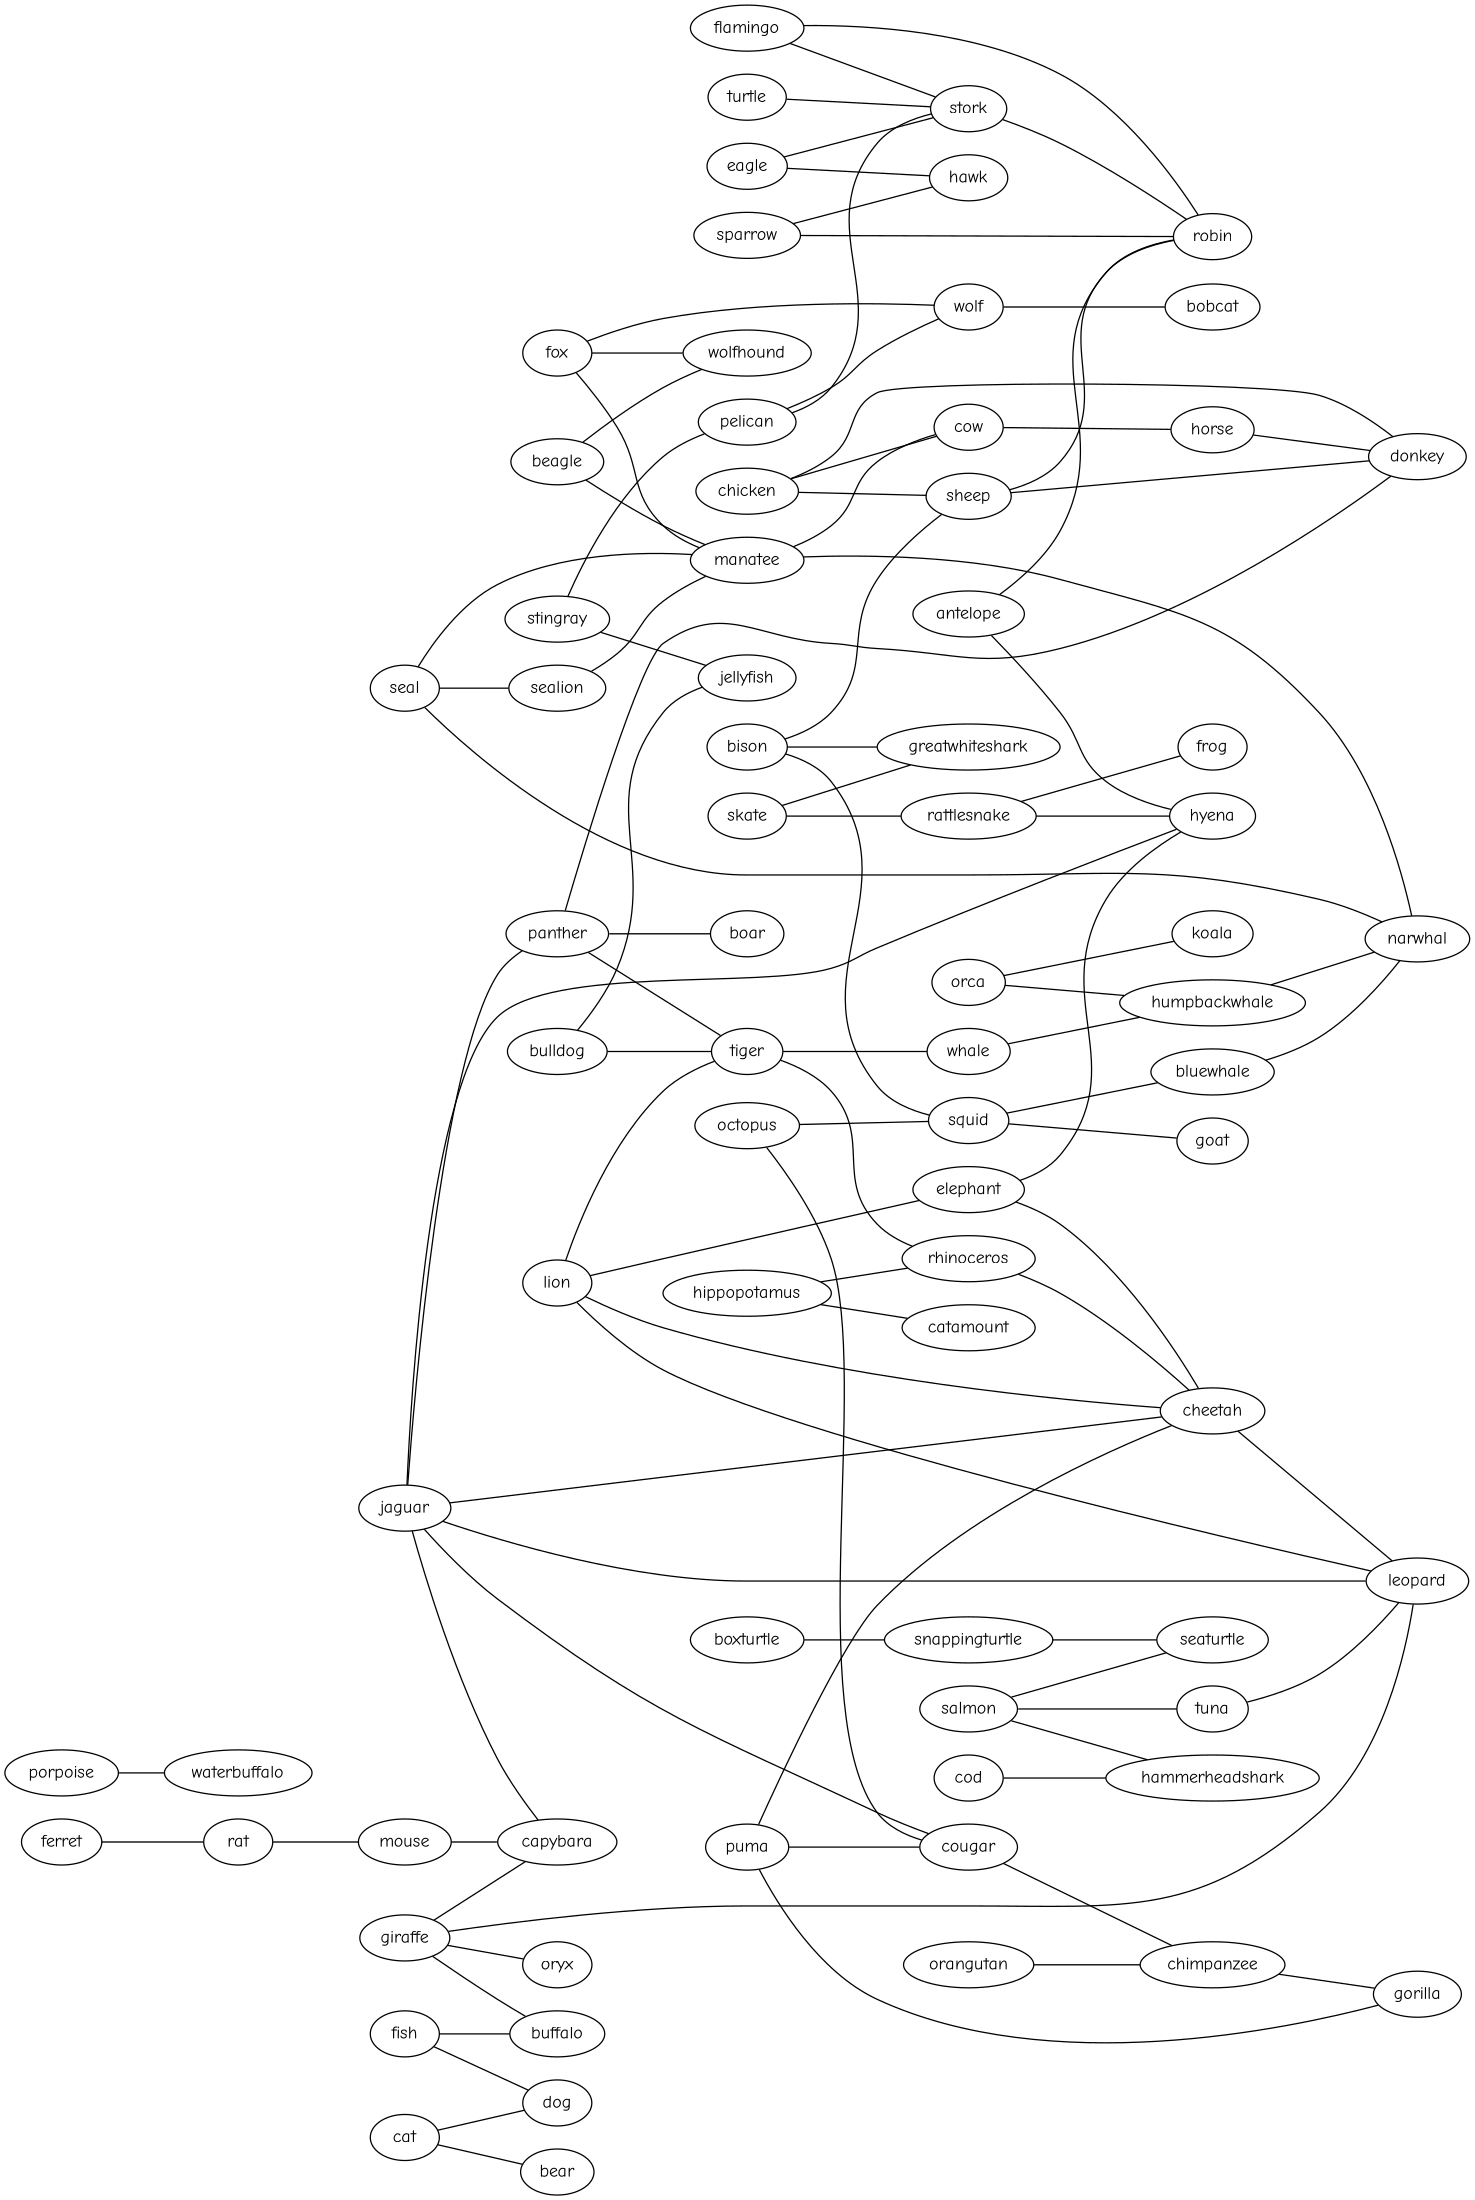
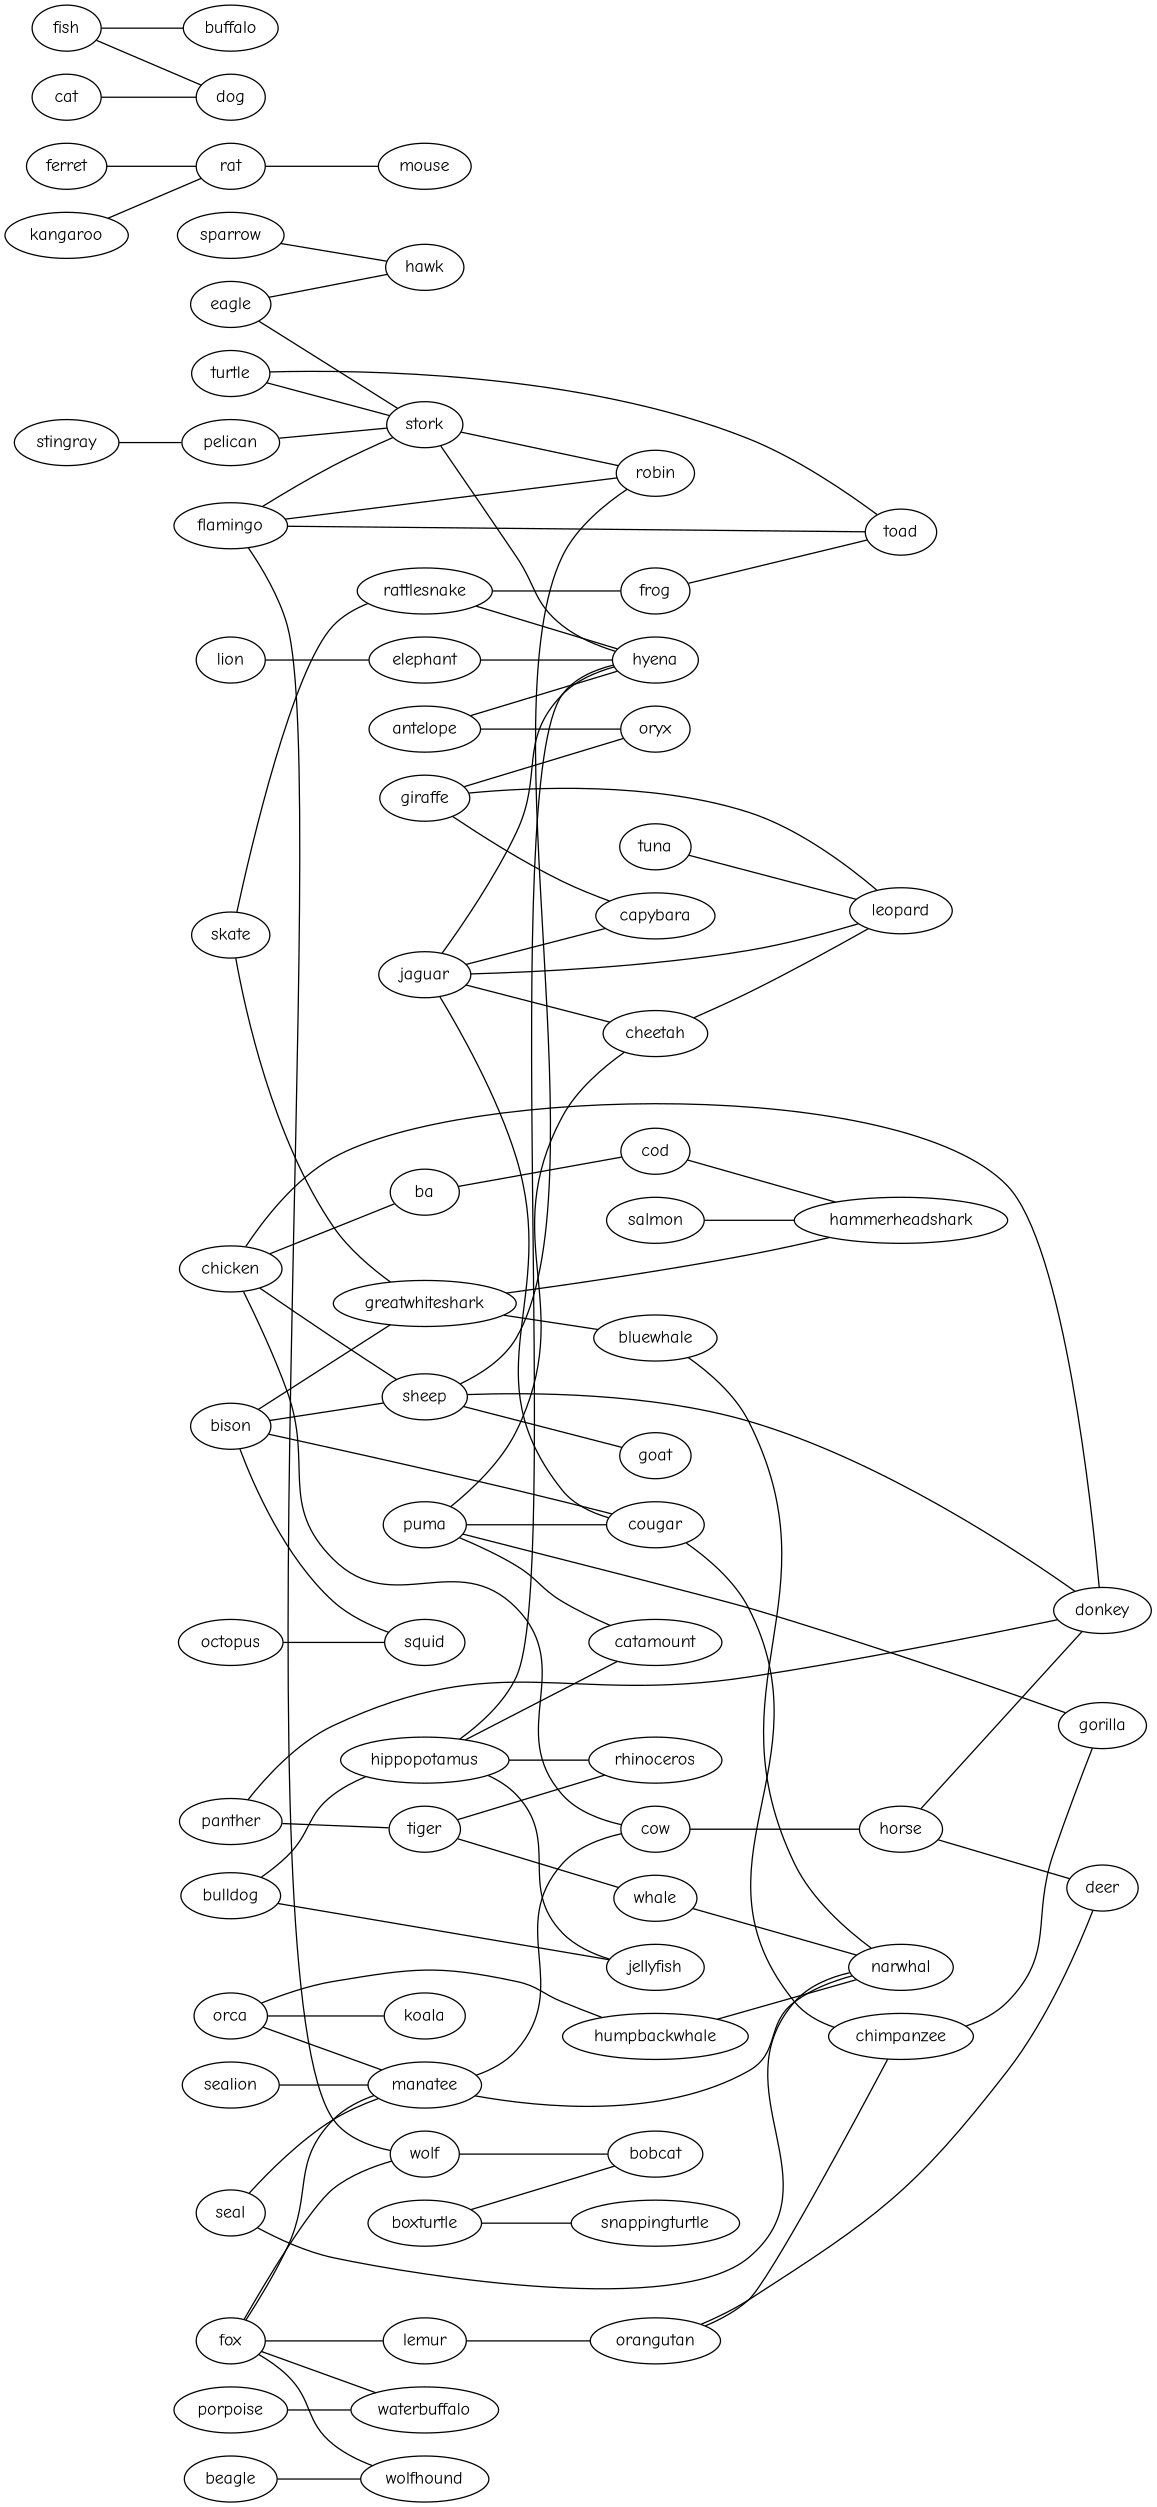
none -> (67, 235)
(987, 236) -> none
(862, 362) -> (291, 1364)
(1075, 395) -> (561, 729)
(644, 515) -> (322, 2049)
none -> (901, 532)
none -> (519, 560)
(648, 647) -> (540, 1874)
(474, 688) -> none
(747, 934) -> none
(1074, 1031) -> (775, 1932)
(659, 1051) -> (314, 1816)
(1078, 1099) -> (551, 1322)
(1092, 1131) -> (543, 1427)
none -> (532, 1141)
(620, 1145) -> none
none -> (425, 1192)
(437, 1209) -> none
none -> (669, 1269)
(1121, 1281) -> none
(1109, 1325) -> none
(868, 1373) -> none
(960, 1469) -> none
(842, 1500) -> (441, 1473)
none -> (539, 1583)
(1213, 1640) -> none
(1097, 1709) -> none
(474, 1842) -> none
none -> (1103, 1888)
(478, 1987) -> none
(557, 2172) -> none
none -> (543, 2188)
none -> (425, 2341)
none -> (319, 2372)
